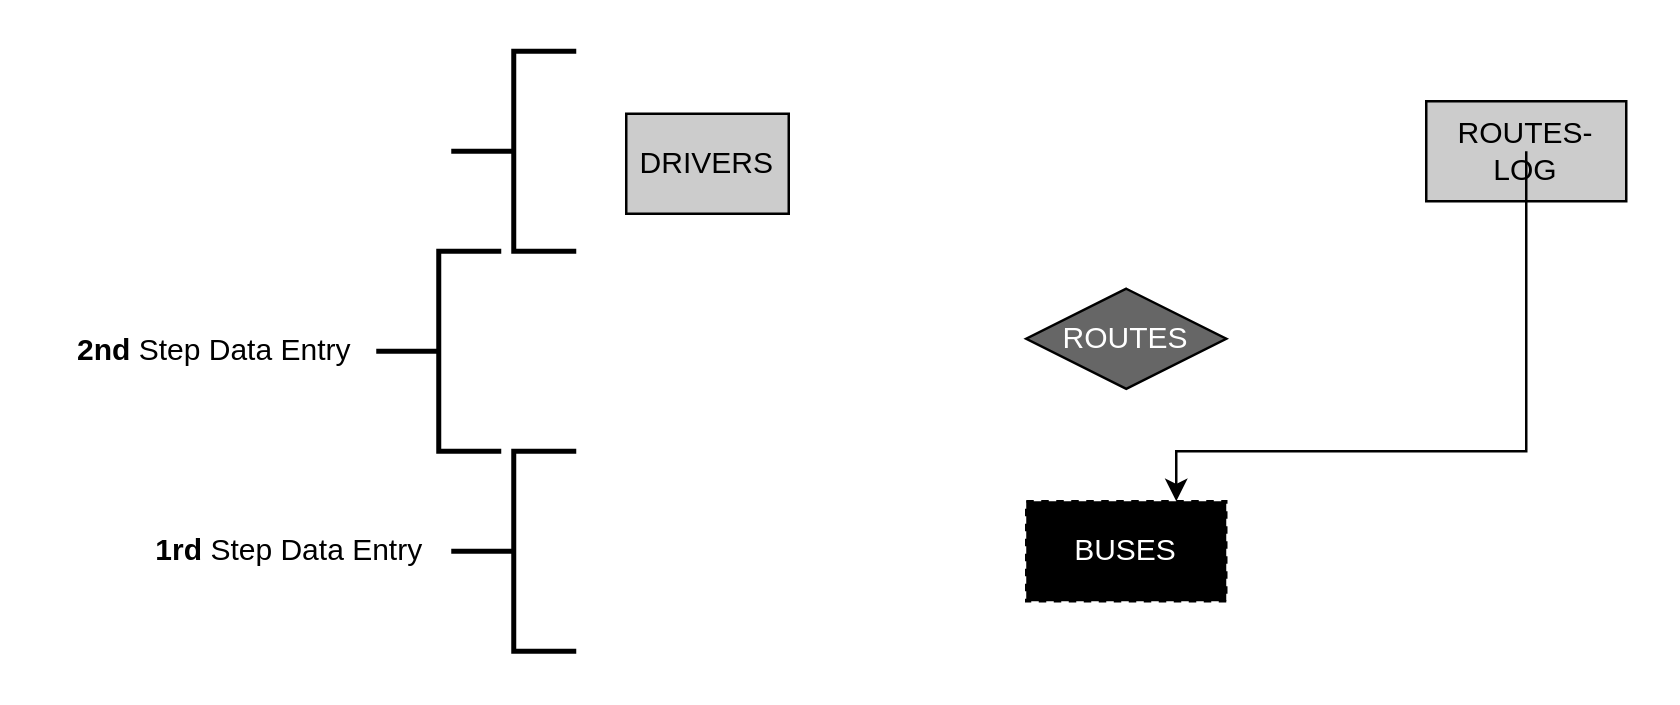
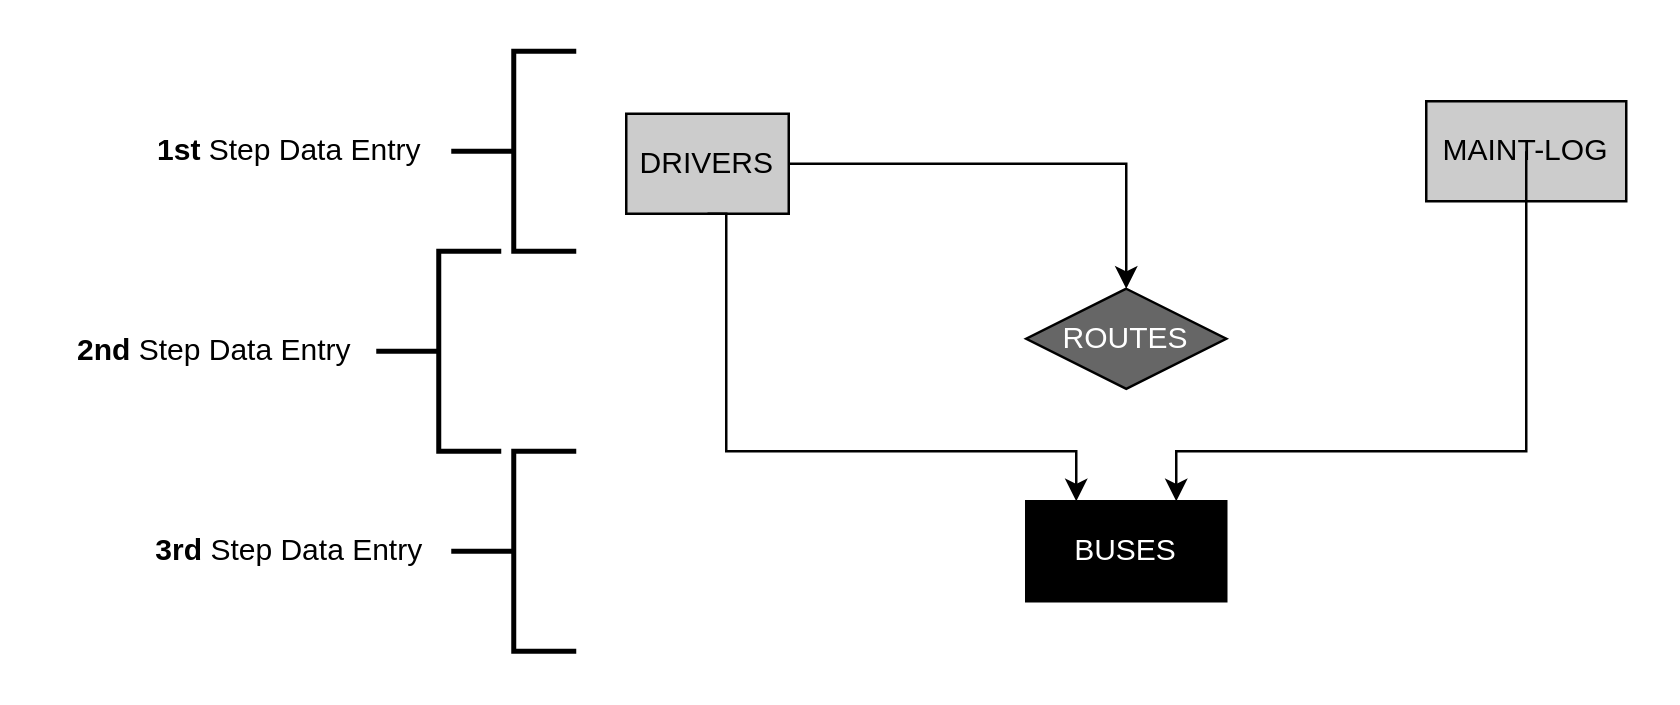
none -> (289, 151)
(1526, 151) -> (1526, 151)
none -> (1012, 164)
none -> (798, 451)
(290, 551) -> (290, 551)
(1126, 551) -> (1126, 551)
